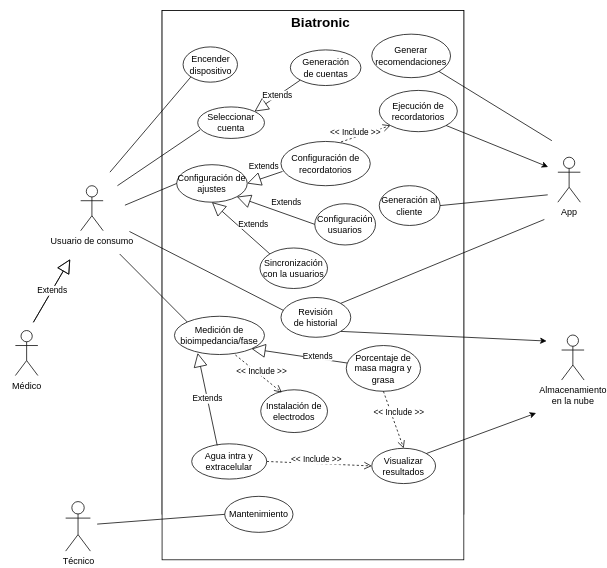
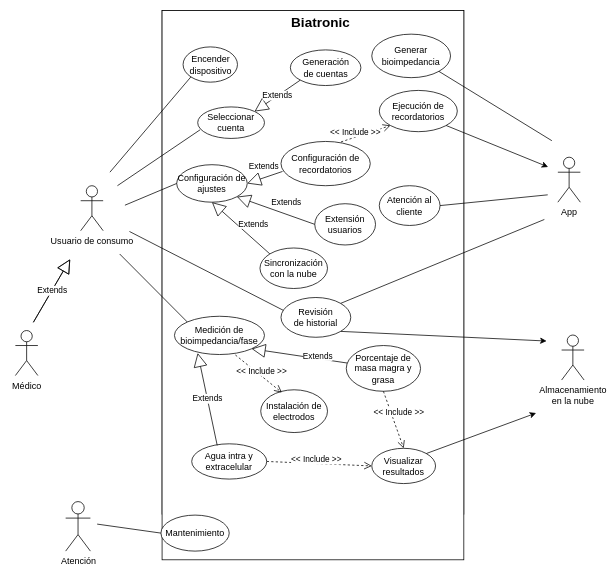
(411, 56) -> (411, 56)
(410, 206) -> (410, 206)
(345, 225) -> (345, 225)
(294, 268) -> (294, 268)
(259, 514) -> (195, 533)
(79, 562) -> (79, 562)
